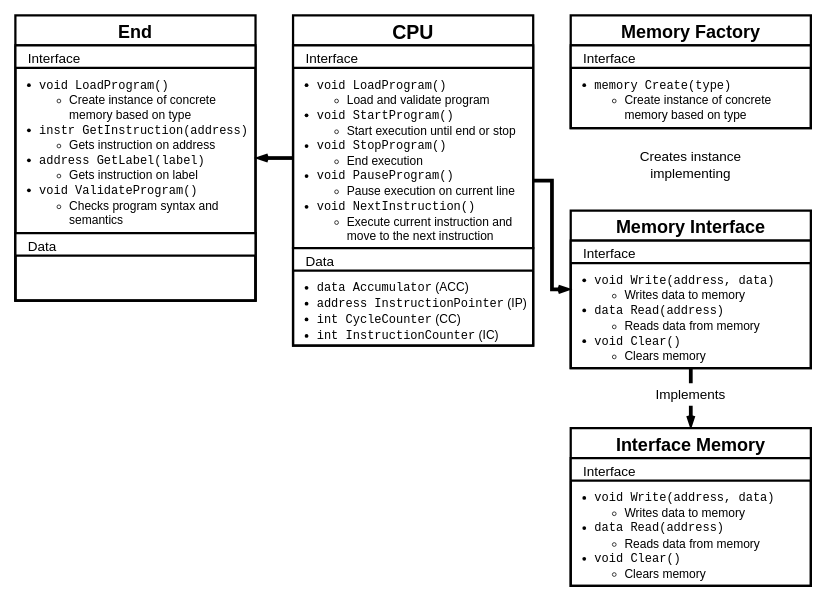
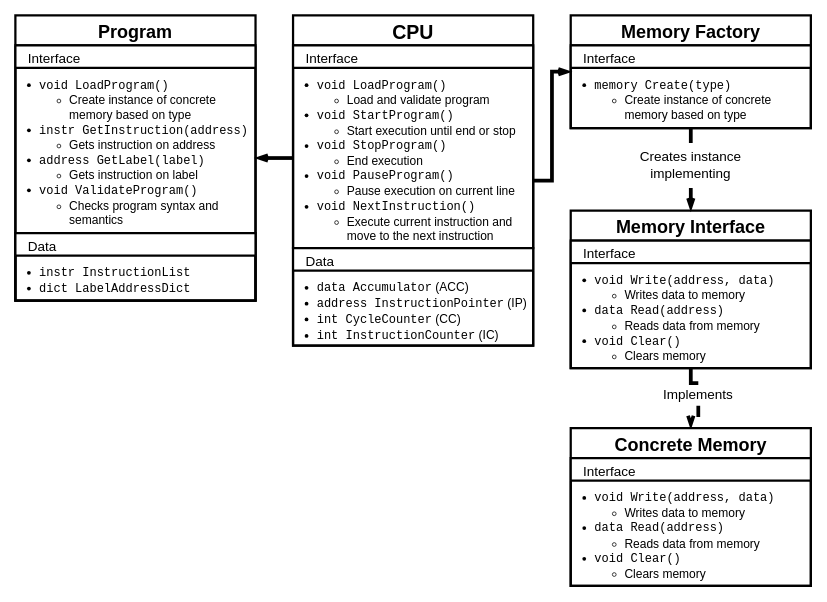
(135, 32) -> (135, 32)
none -> (552, 121)
none -> (690, 135)
none -> (690, 202)
(552, 240) -> none
none -> (135, 278)
(690, 394) -> (698, 394)
(690, 445) -> (690, 445)
